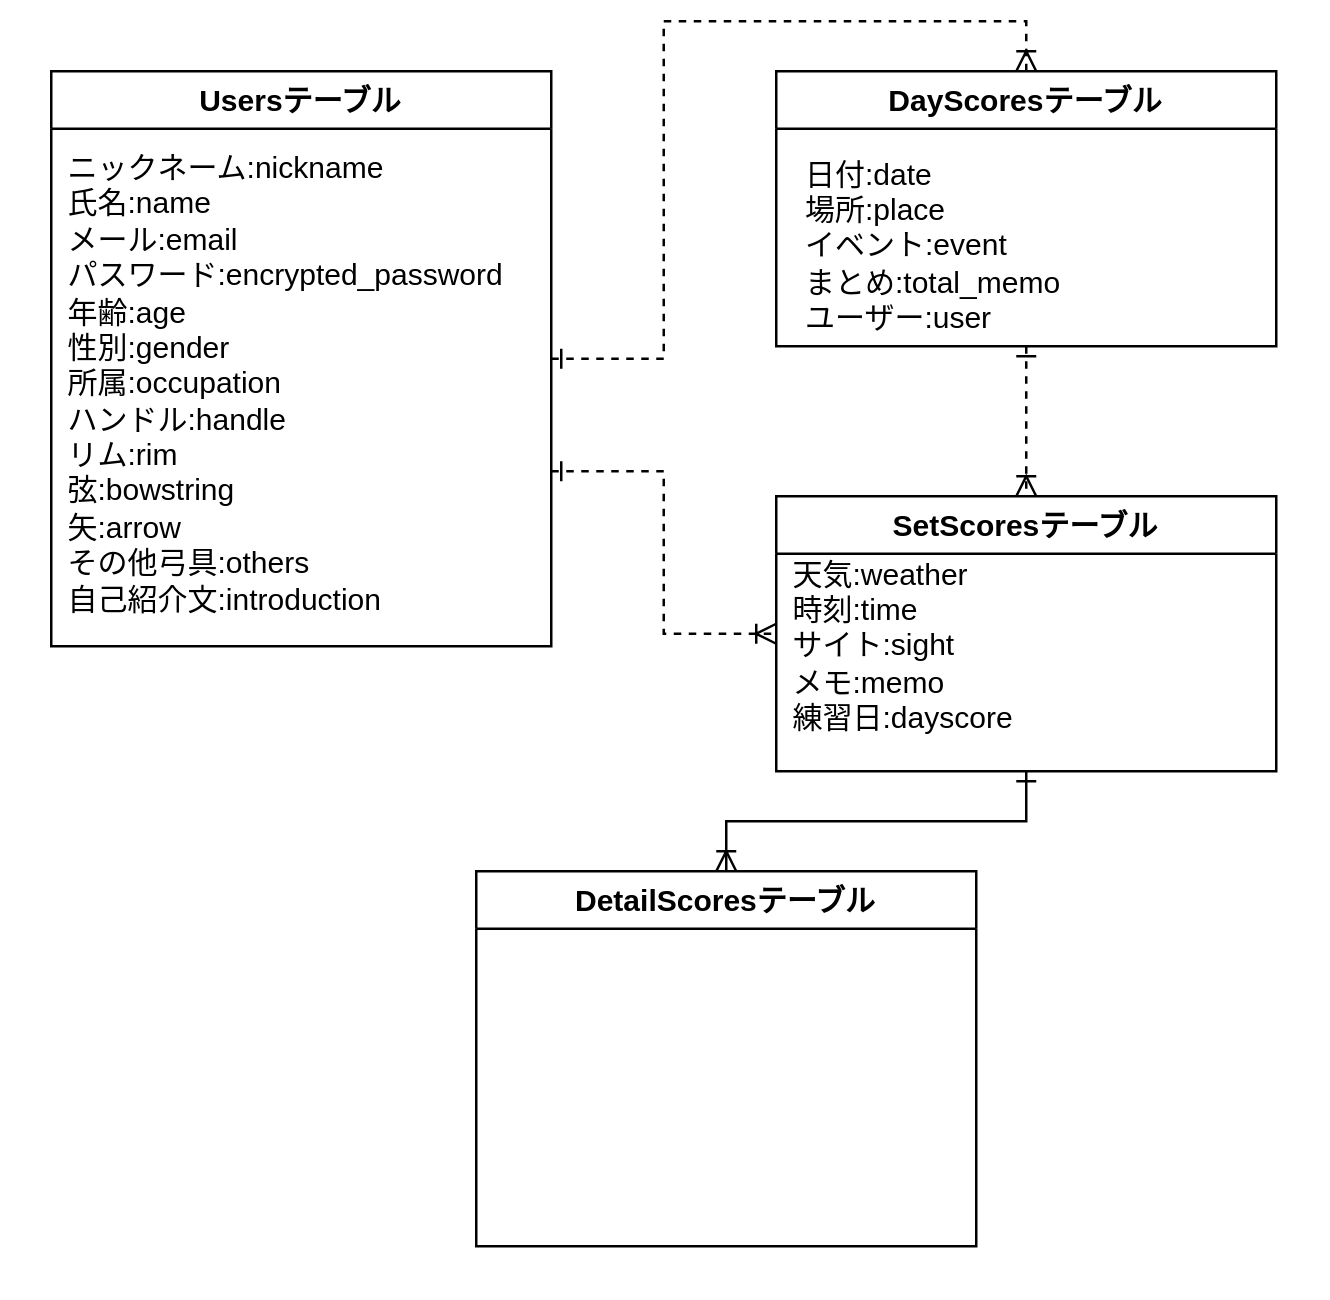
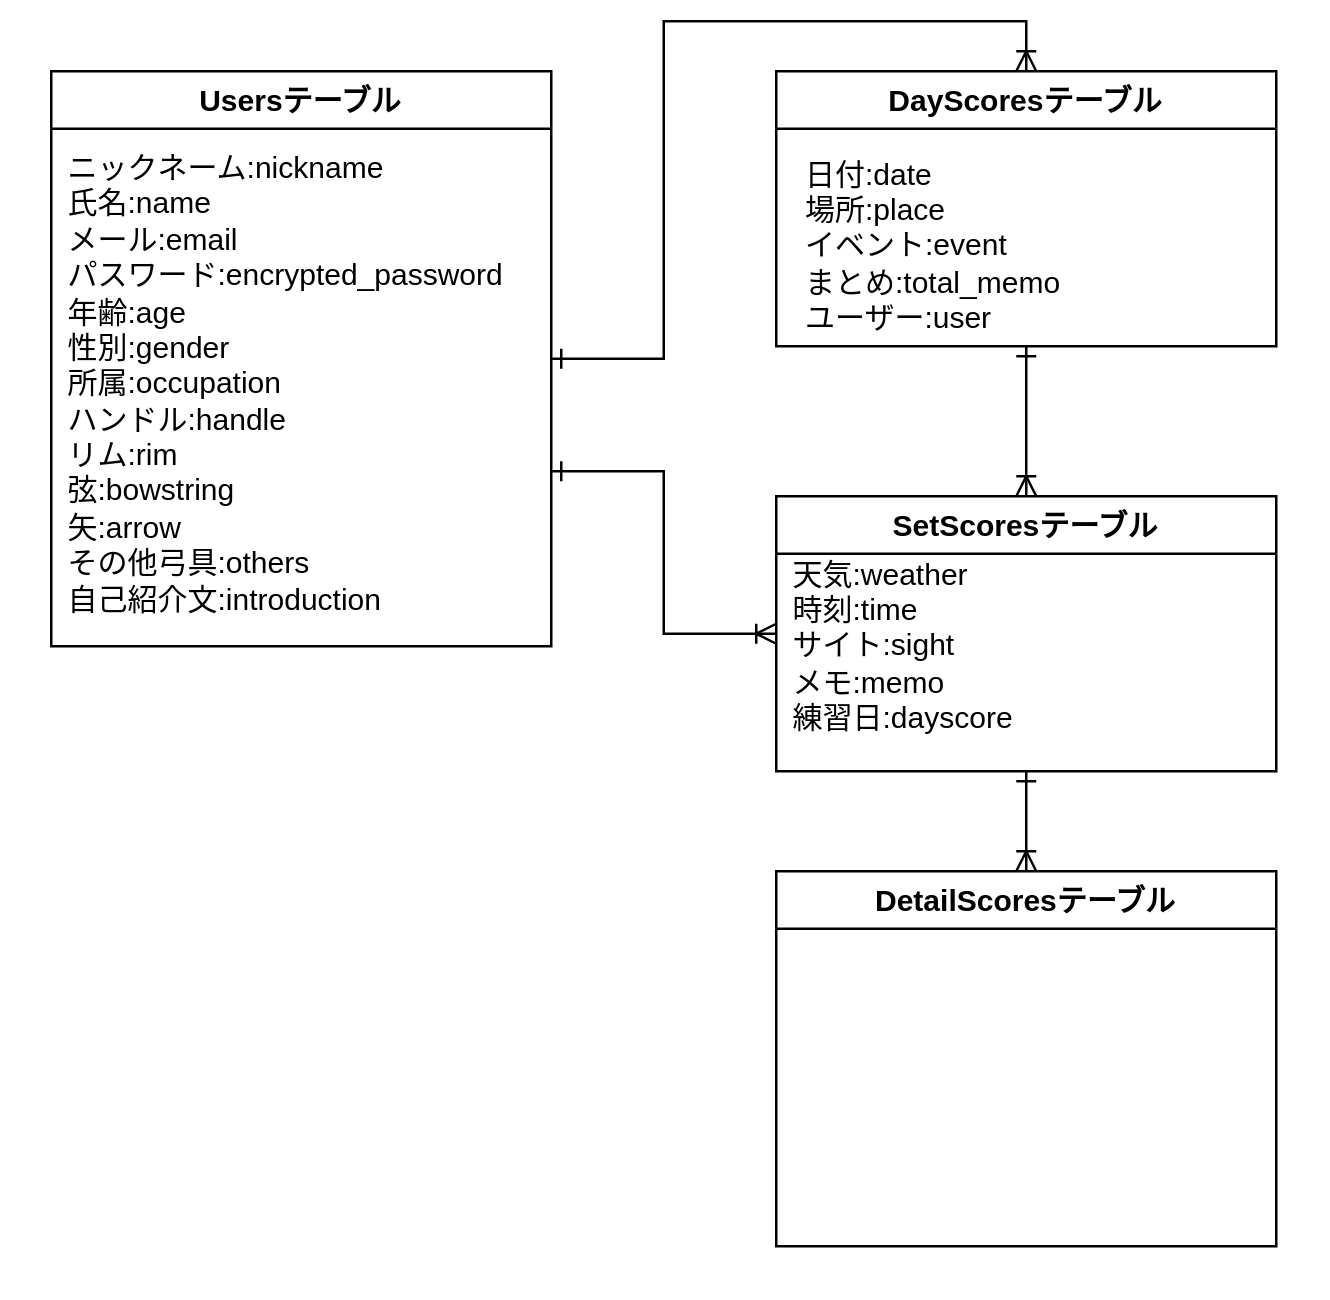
(664, 40) -> (664, 40)
(1026, 422) -> (1026, 422)
(664, 554) -> (664, 554)
(726, 1059) -> (1026, 1059)
